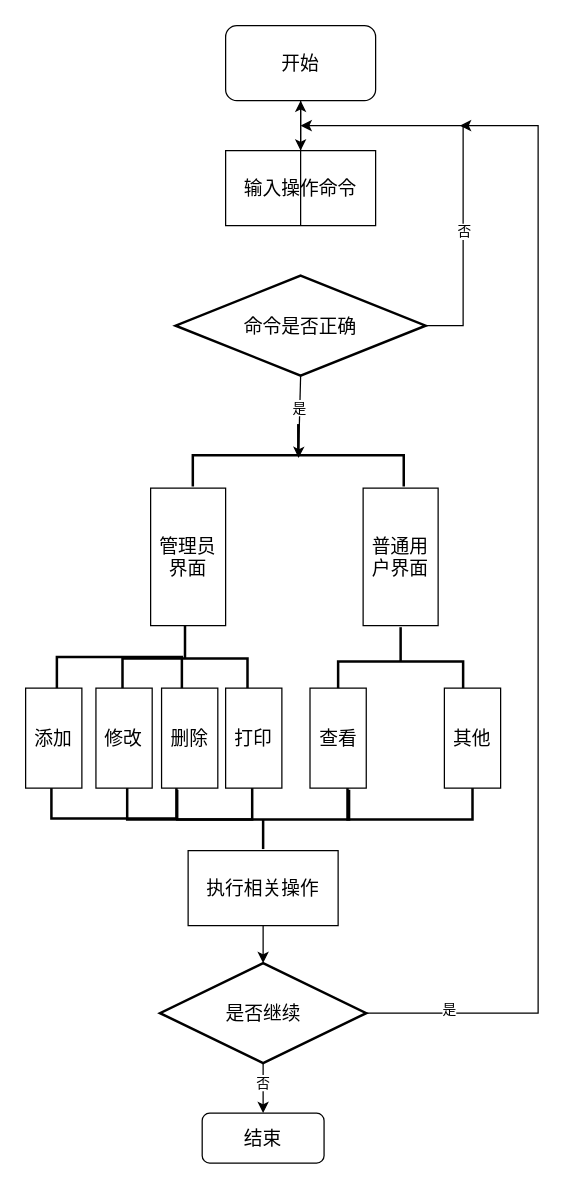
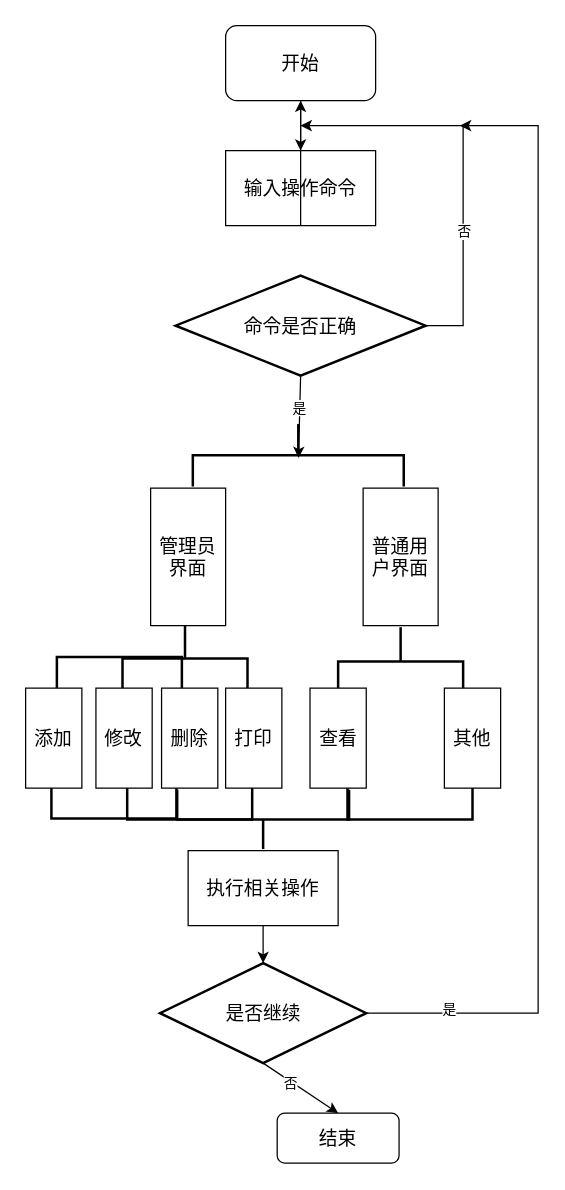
(263, 1138) -> (338, 1138)
